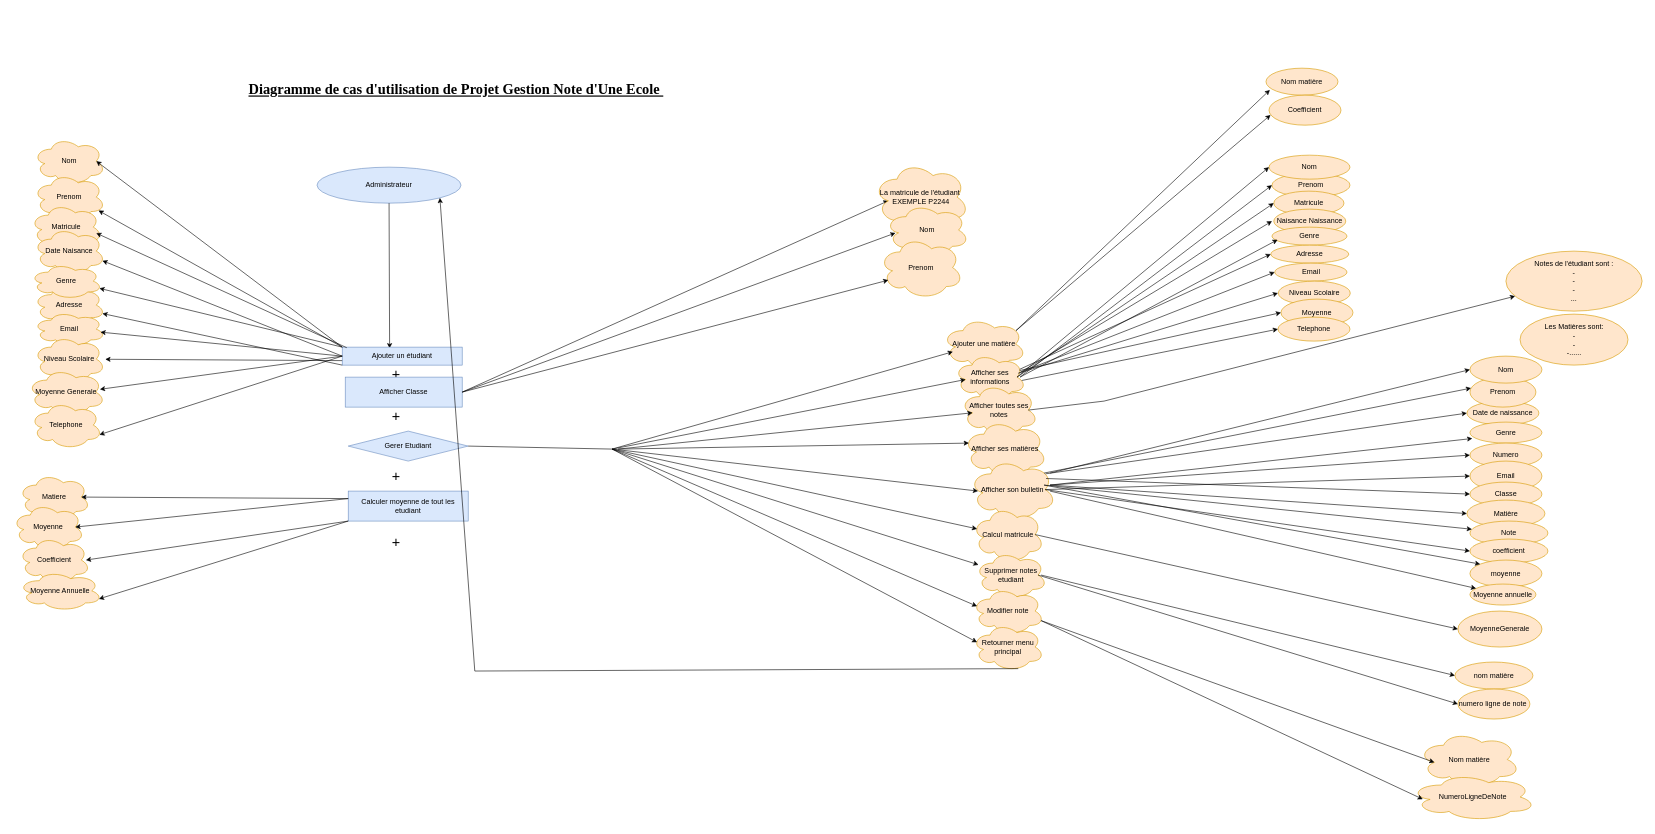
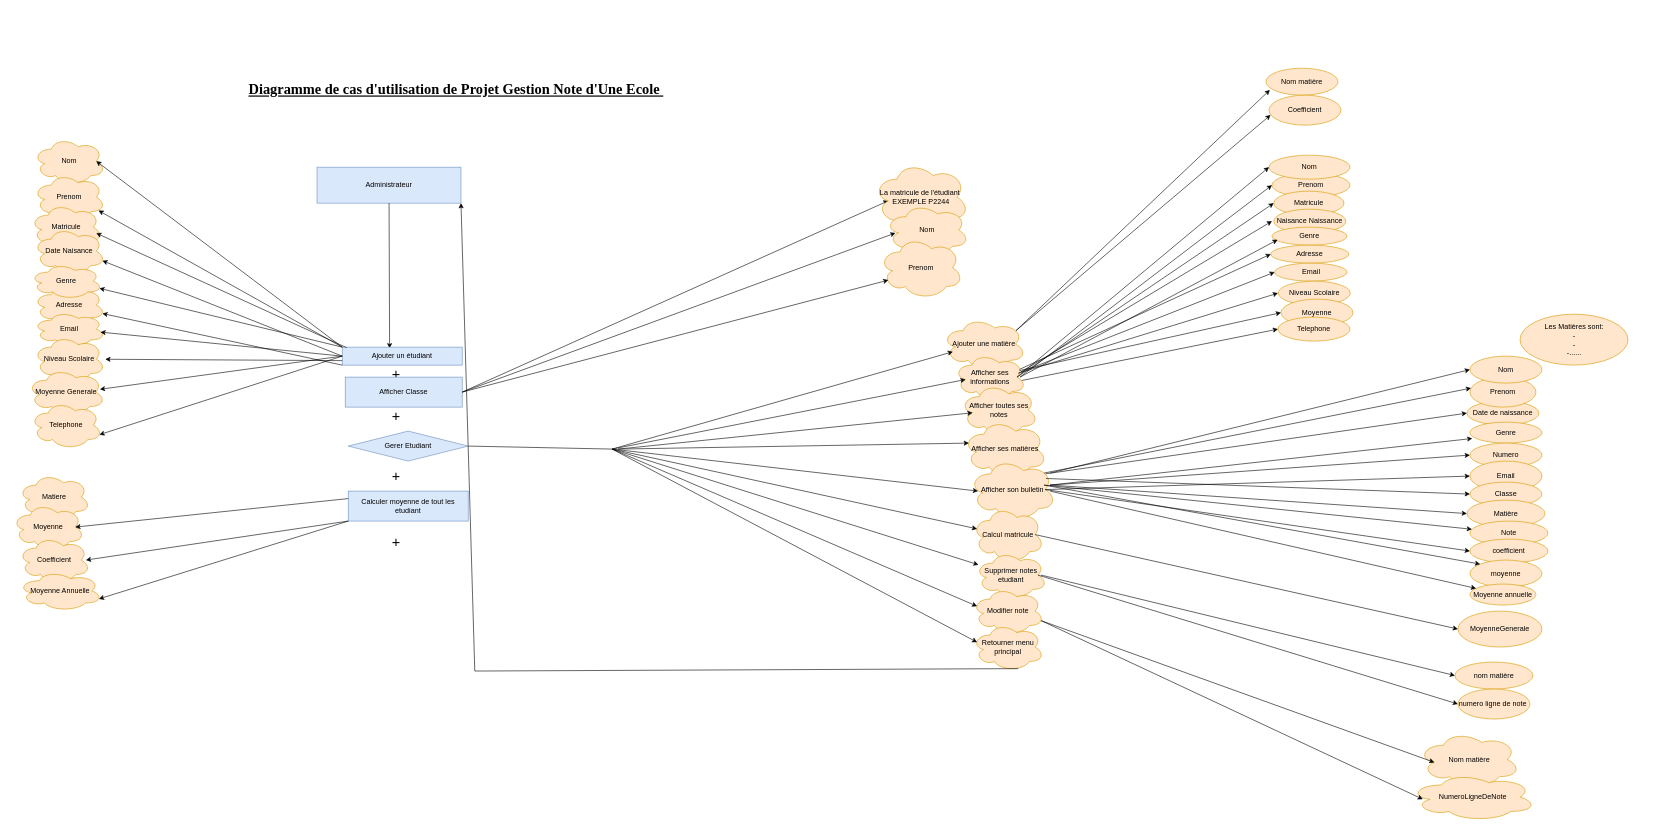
(389, 185) -> (389, 185)
(1574, 281) -> none
(1271, 359) -> none
(157, 498) -> none
